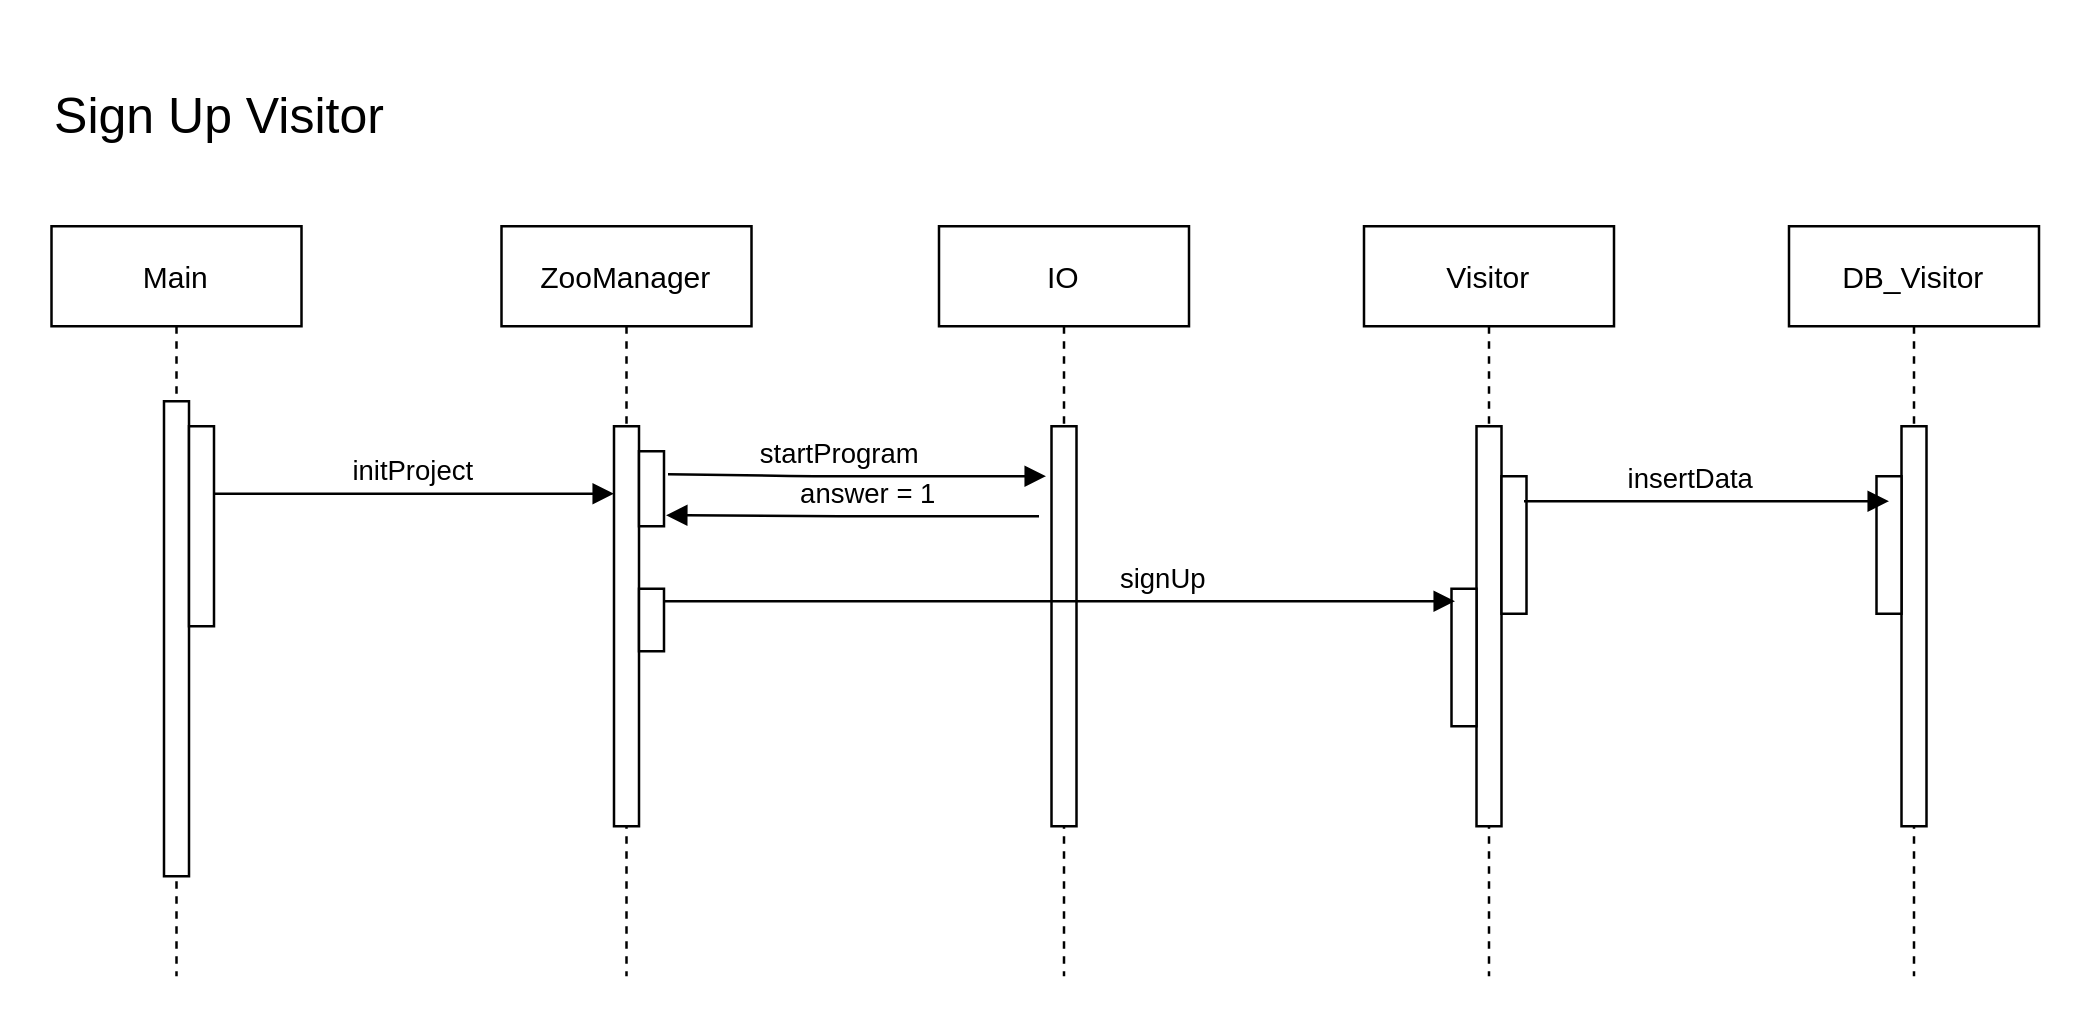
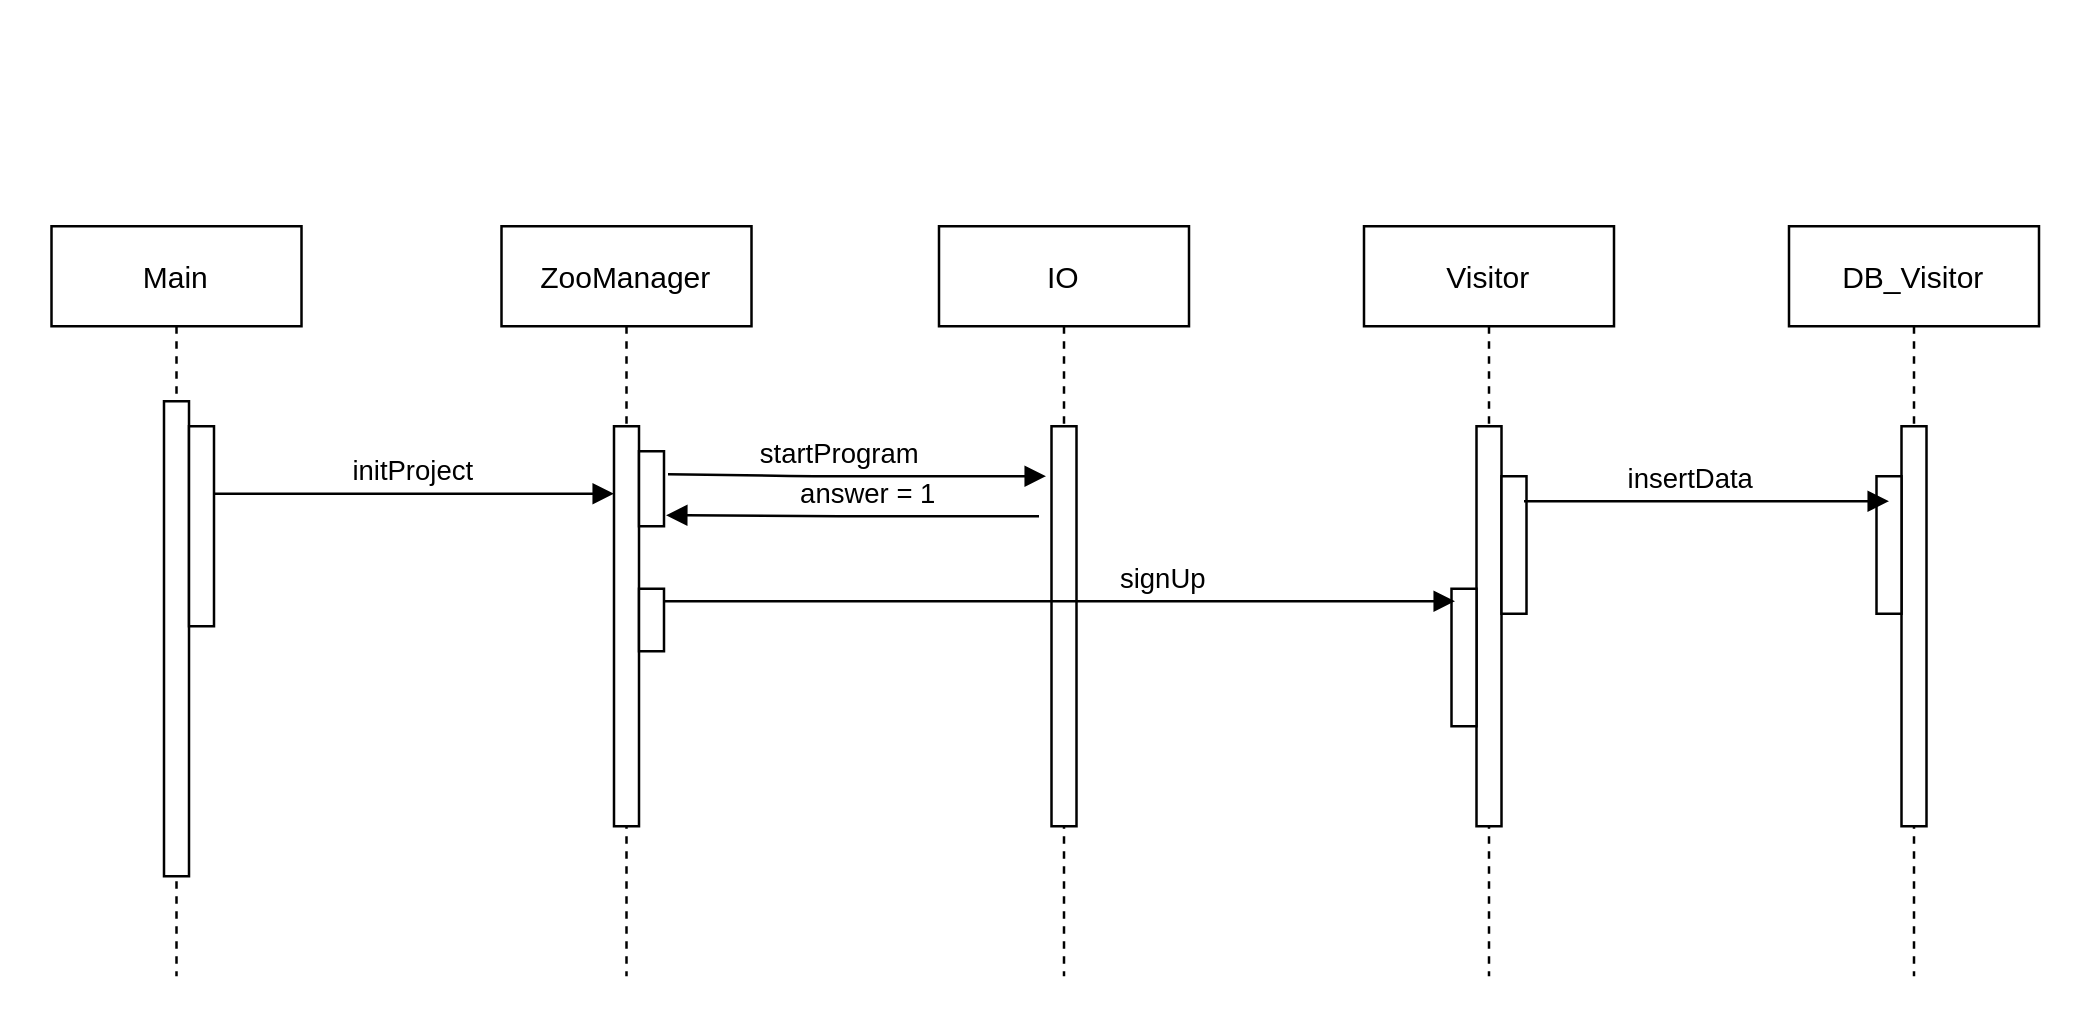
(220, 114) -> none
